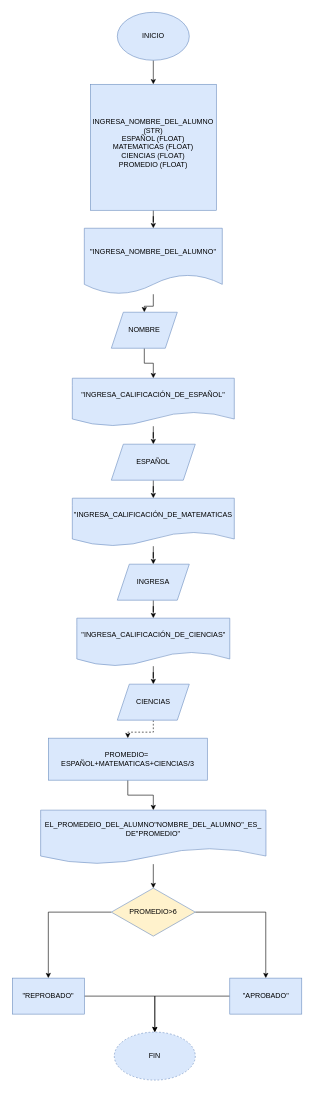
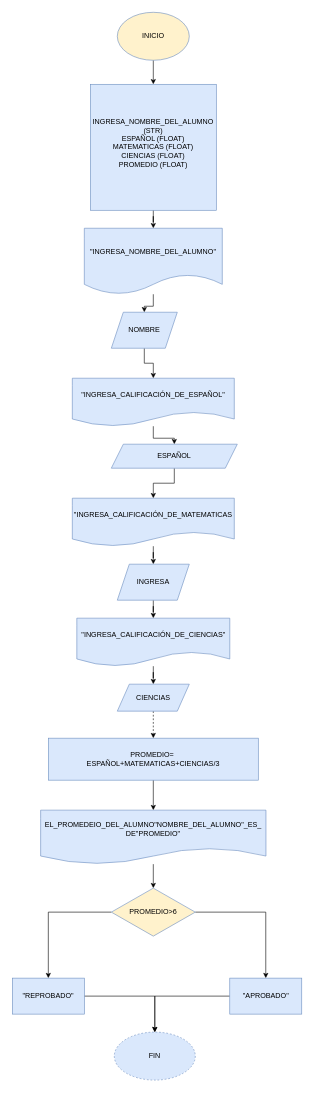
(153, 36) -> (153, 36)
(153, 462) -> (174, 456)
(153, 702) -> (153, 698)
(128, 759) -> (153, 759)
